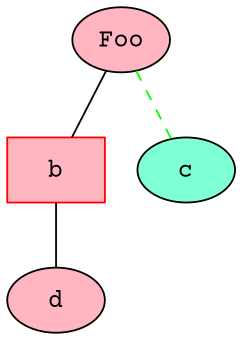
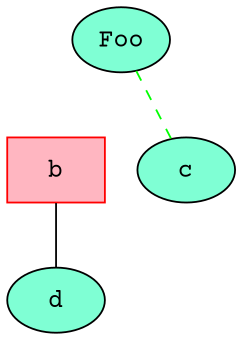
(121, 40) -> (121, 40)
(89, 104) -> none
(56, 300) -> (56, 300)
